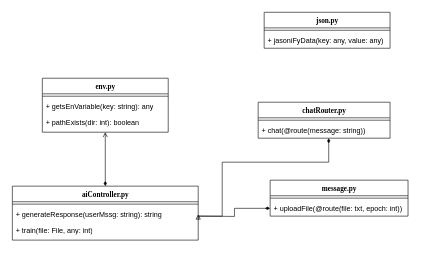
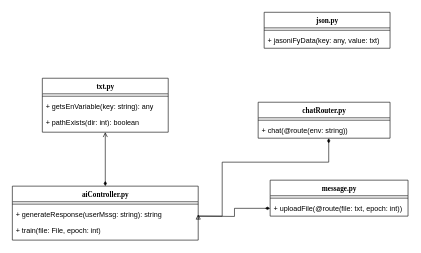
(328, 46) -> (328, 46)
(106, 87) -> (106, 87)
(321, 131) -> (313, 131)
(62, 231) -> (66, 231)
